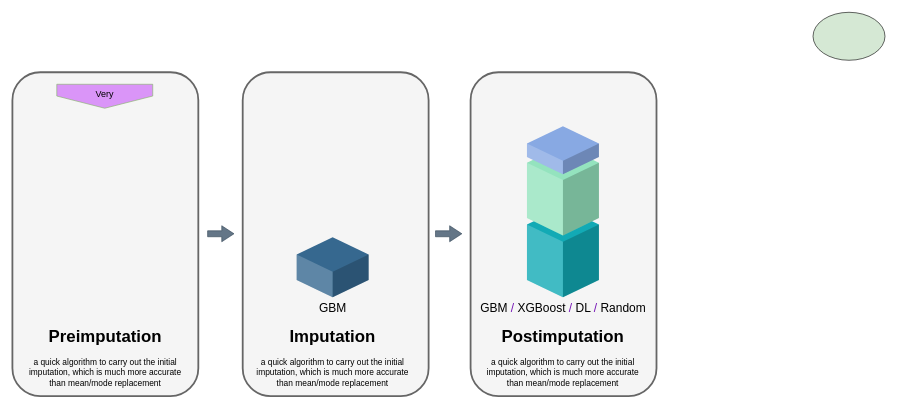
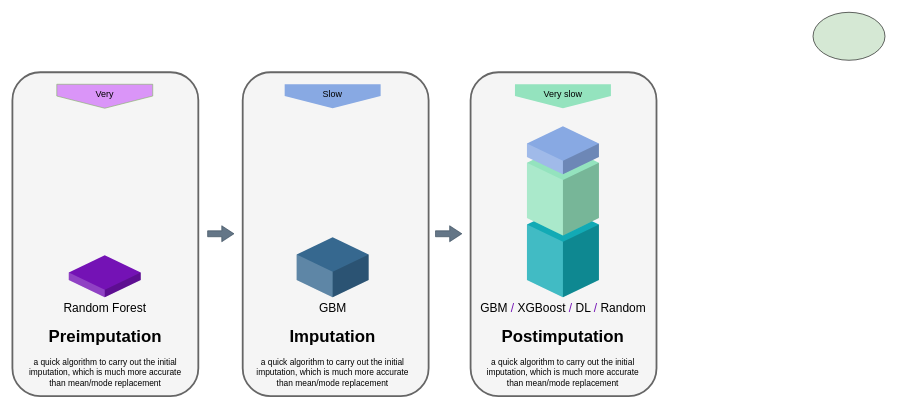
none -> (333, 96)
none -> (563, 96)
none -> (105, 276)
